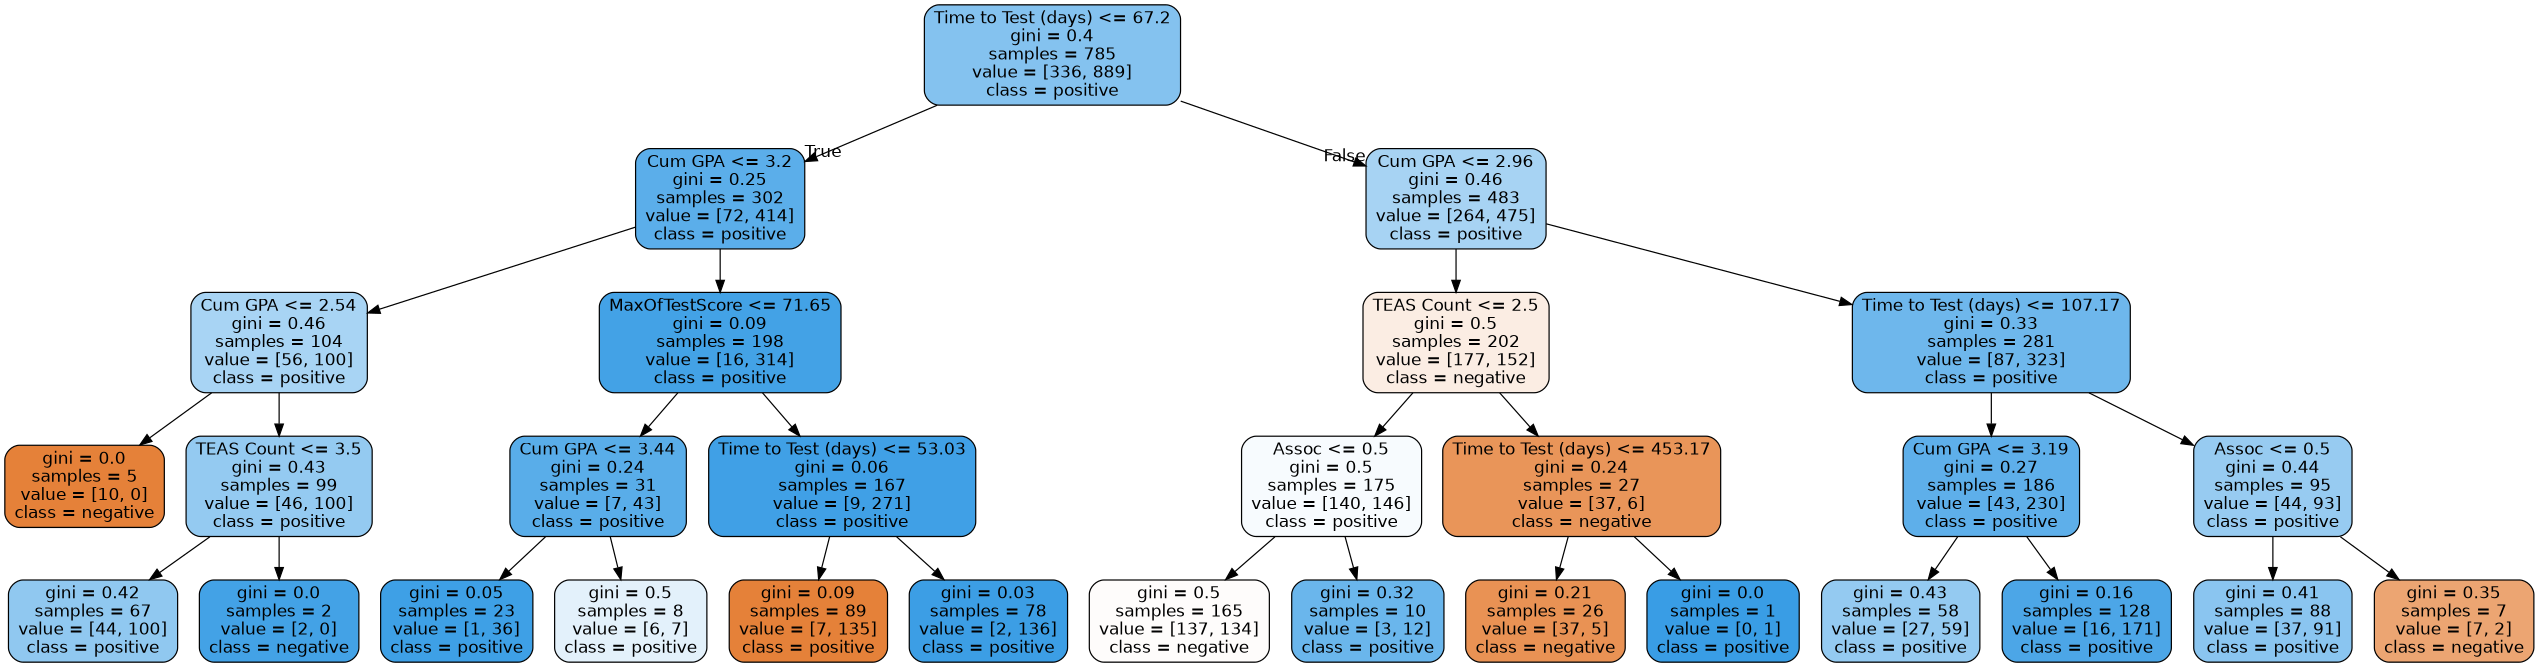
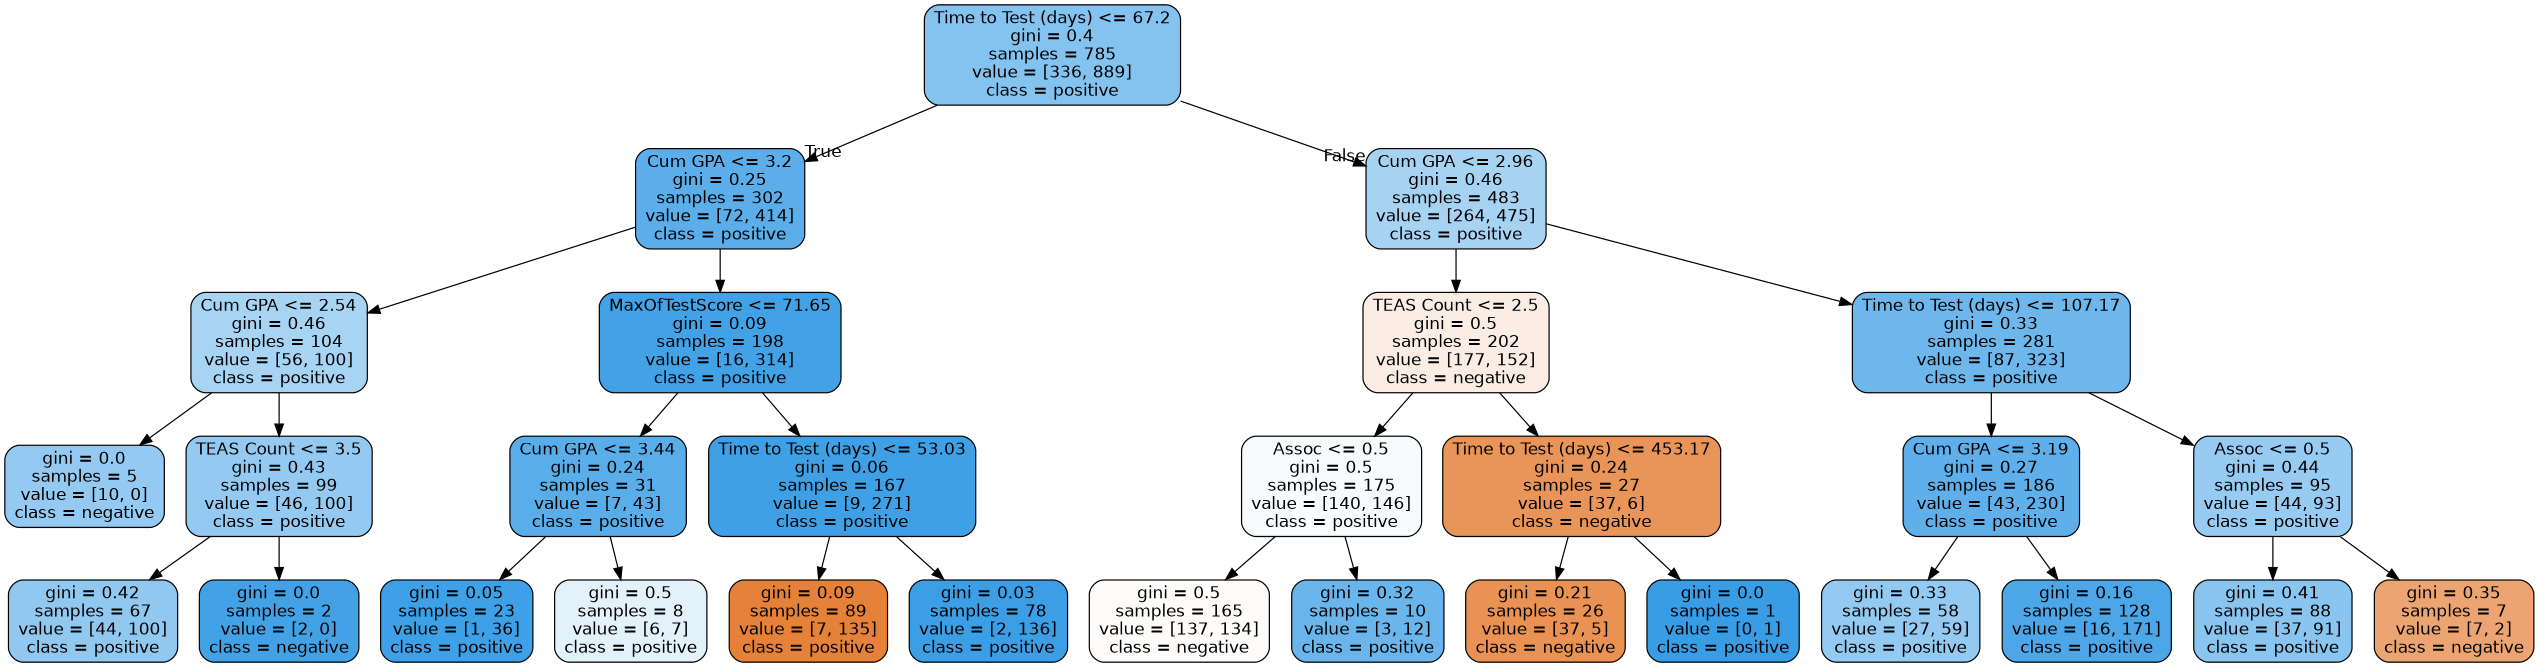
(85, 486) -> (85, 486)
(1901, 621) -> (1901, 621)
